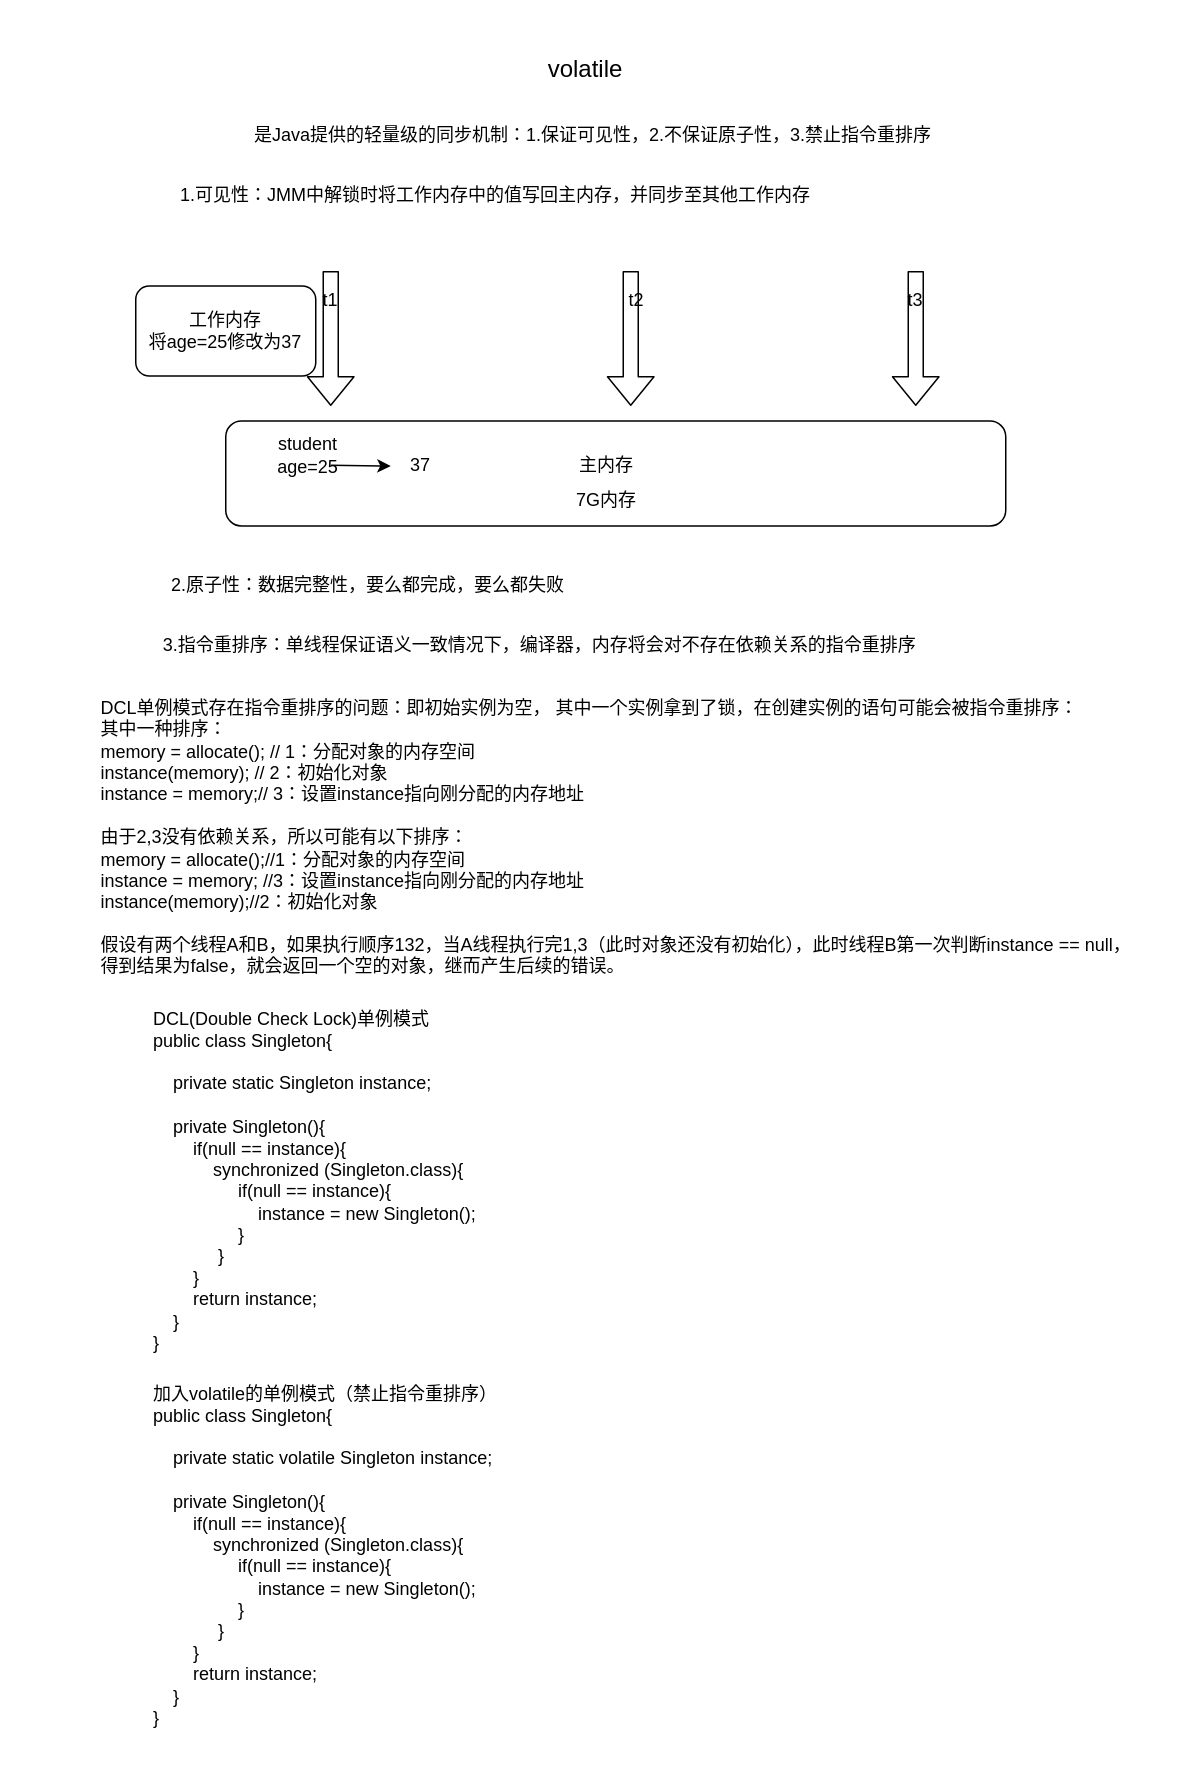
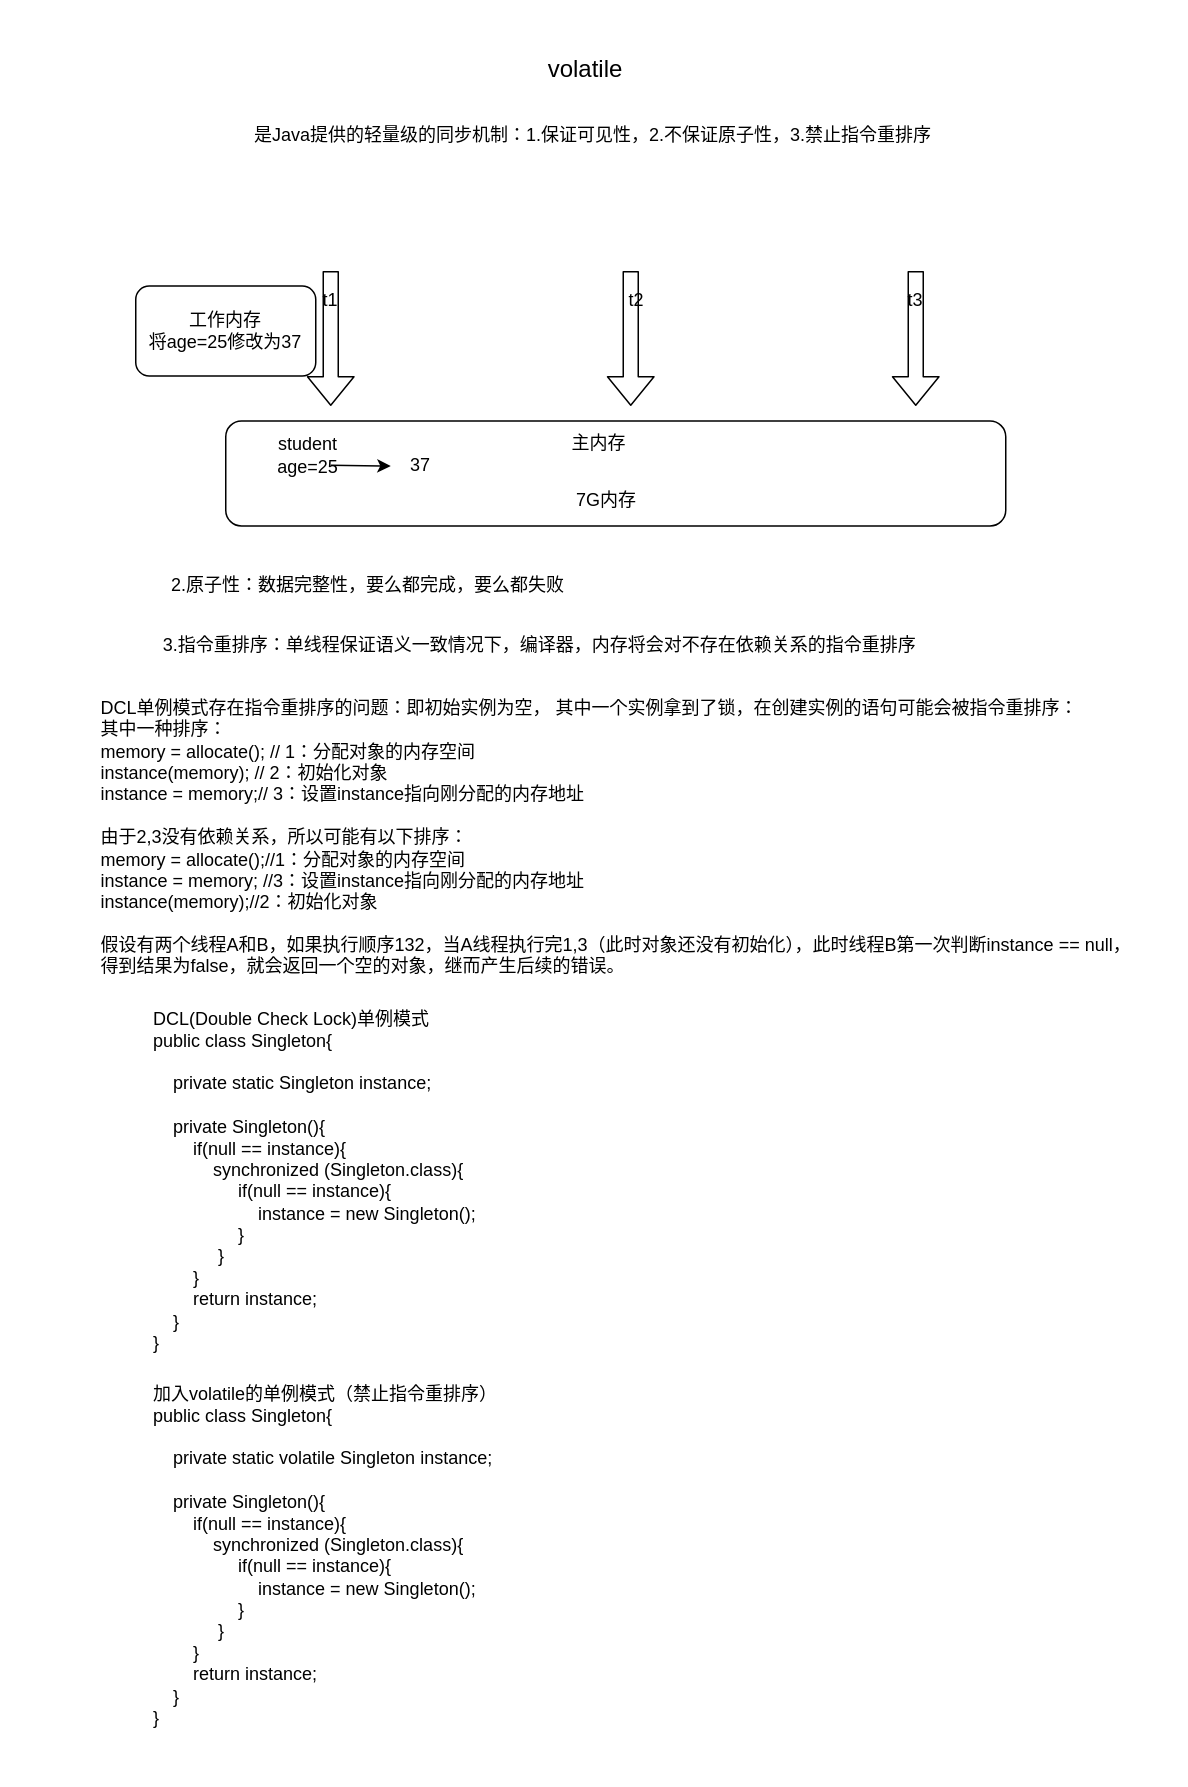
(496, 196) -> none
(607, 466) -> (599, 443)
